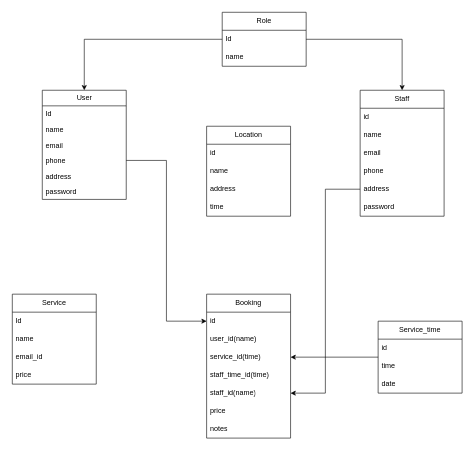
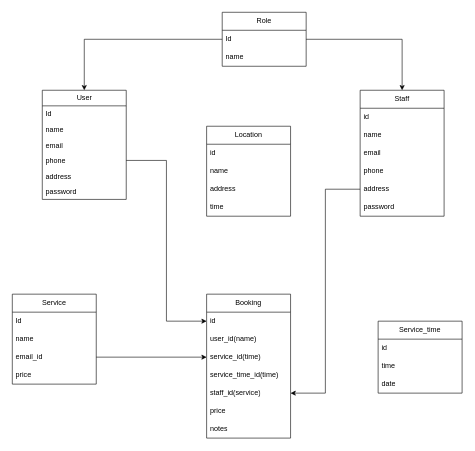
none -> (201, 357)
(296, 357) -> none
(246, 375) -> (249, 375)
(238, 393) -> (243, 393)
